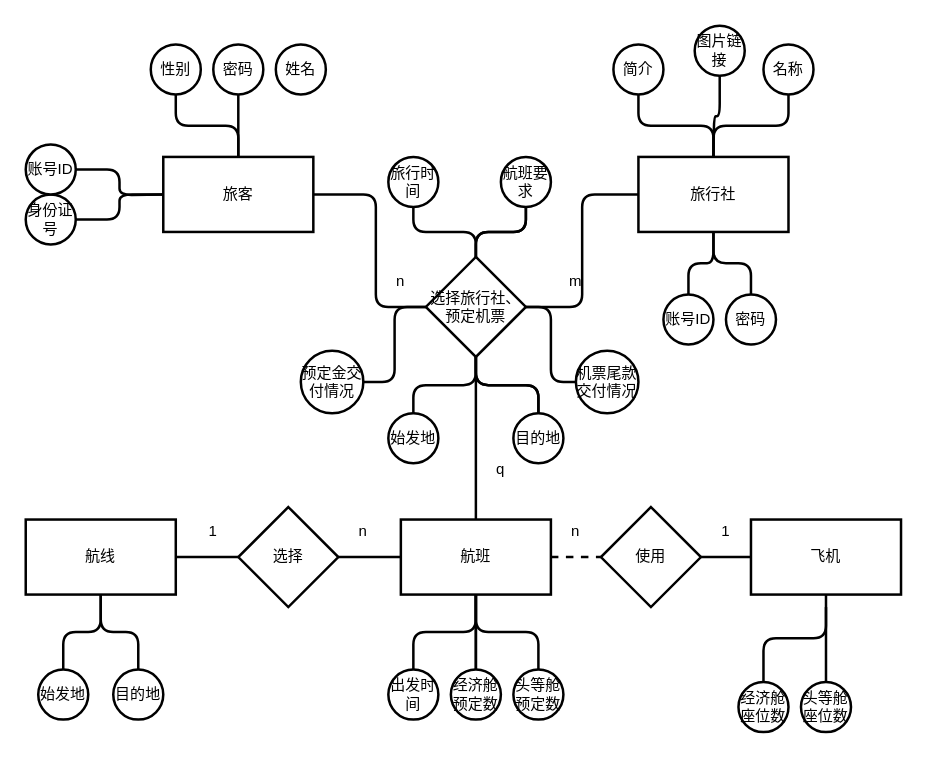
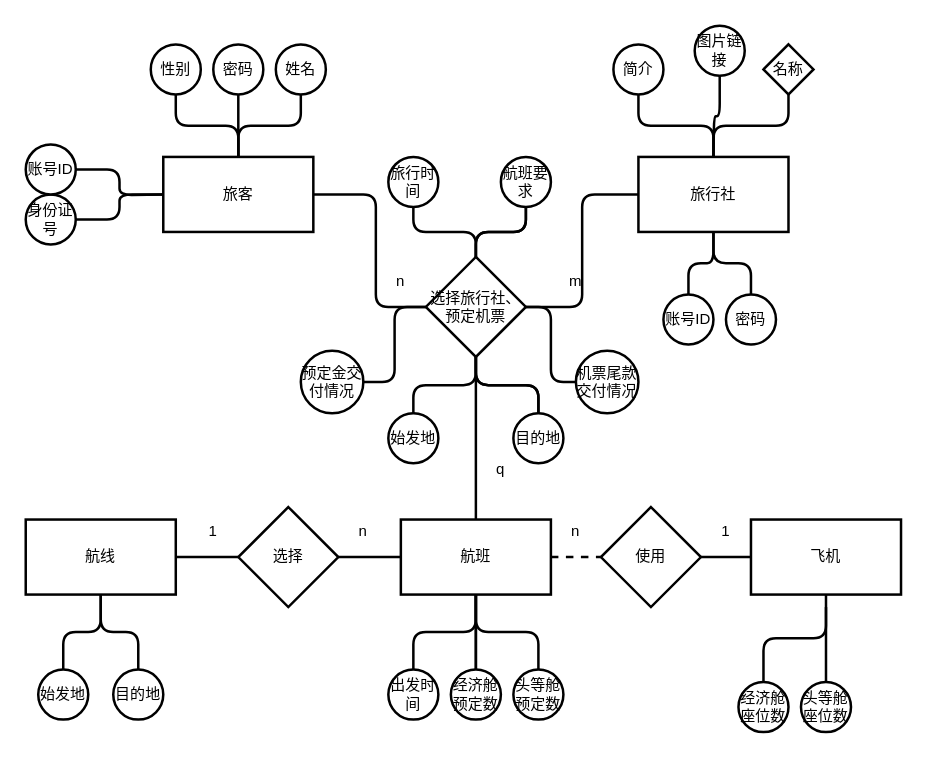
(788, 69) -> (788, 69)
none -> (282, 126)
